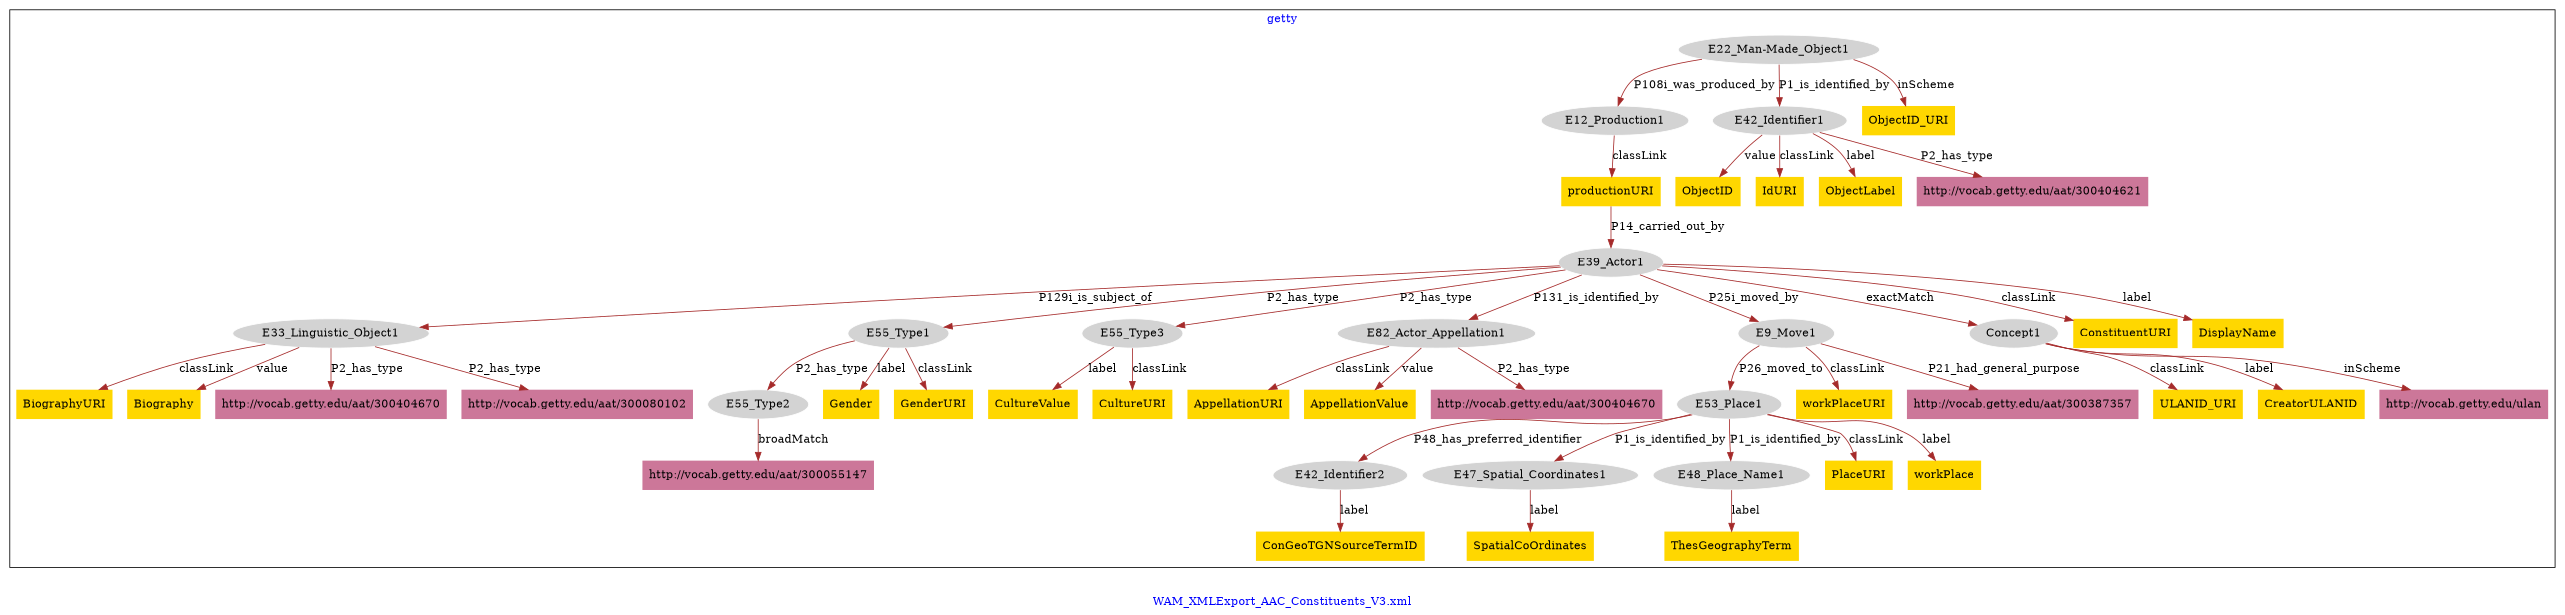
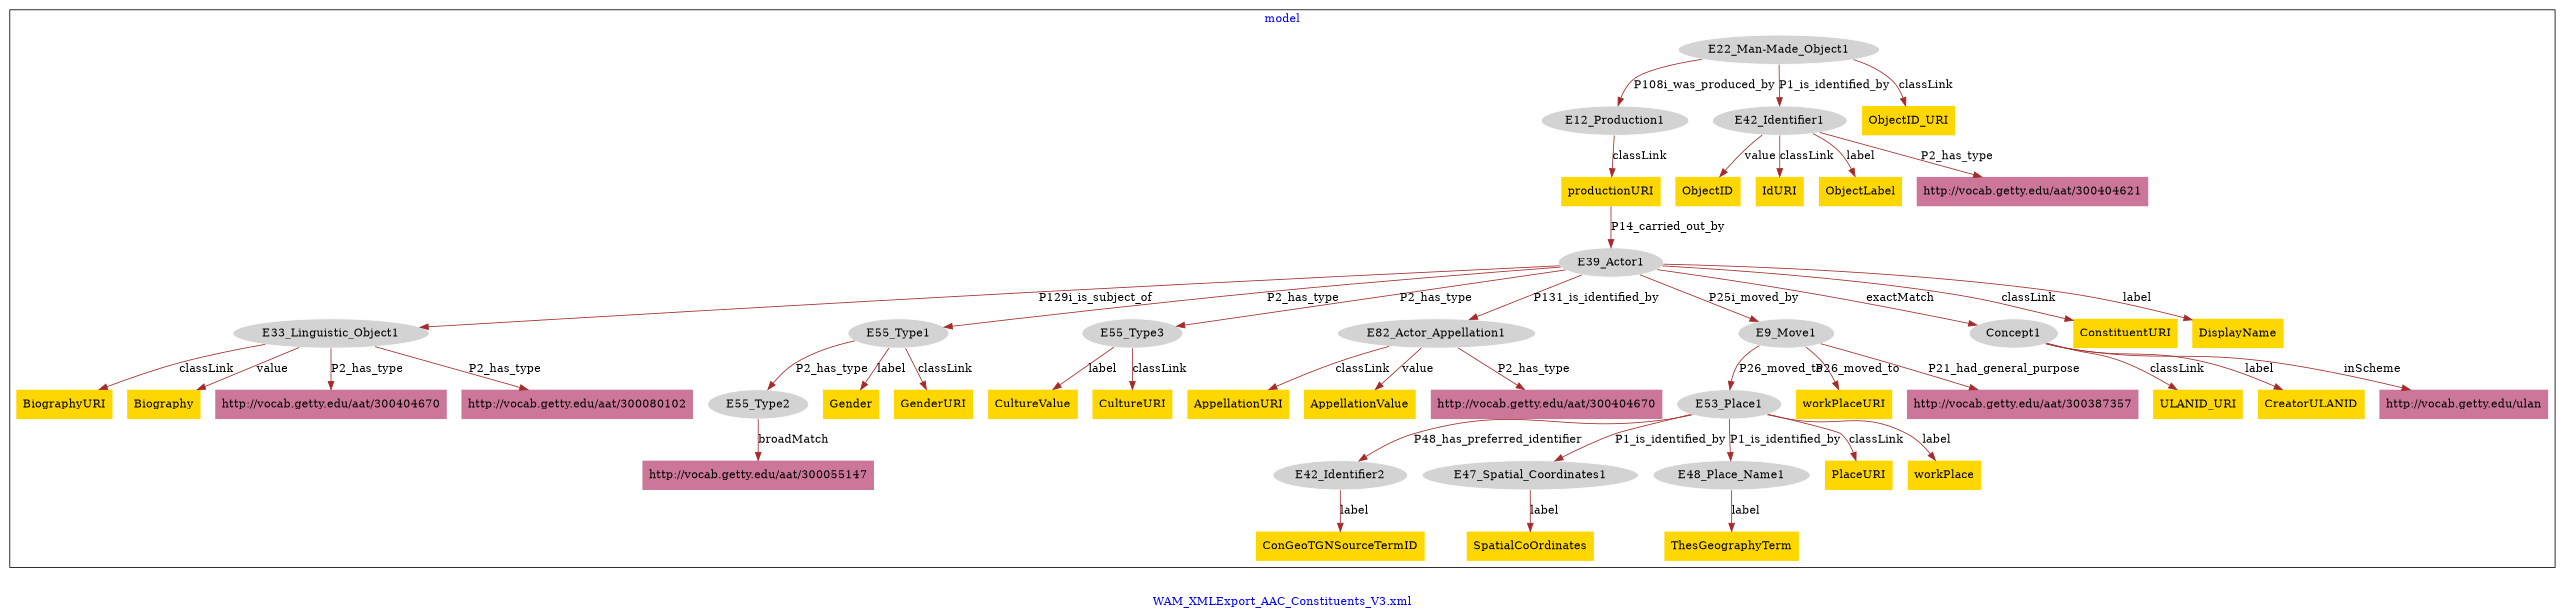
(1282, 19) -> (1282, 19)
(1926, 85) -> (1926, 85)
(1858, 369) -> (1858, 369)
